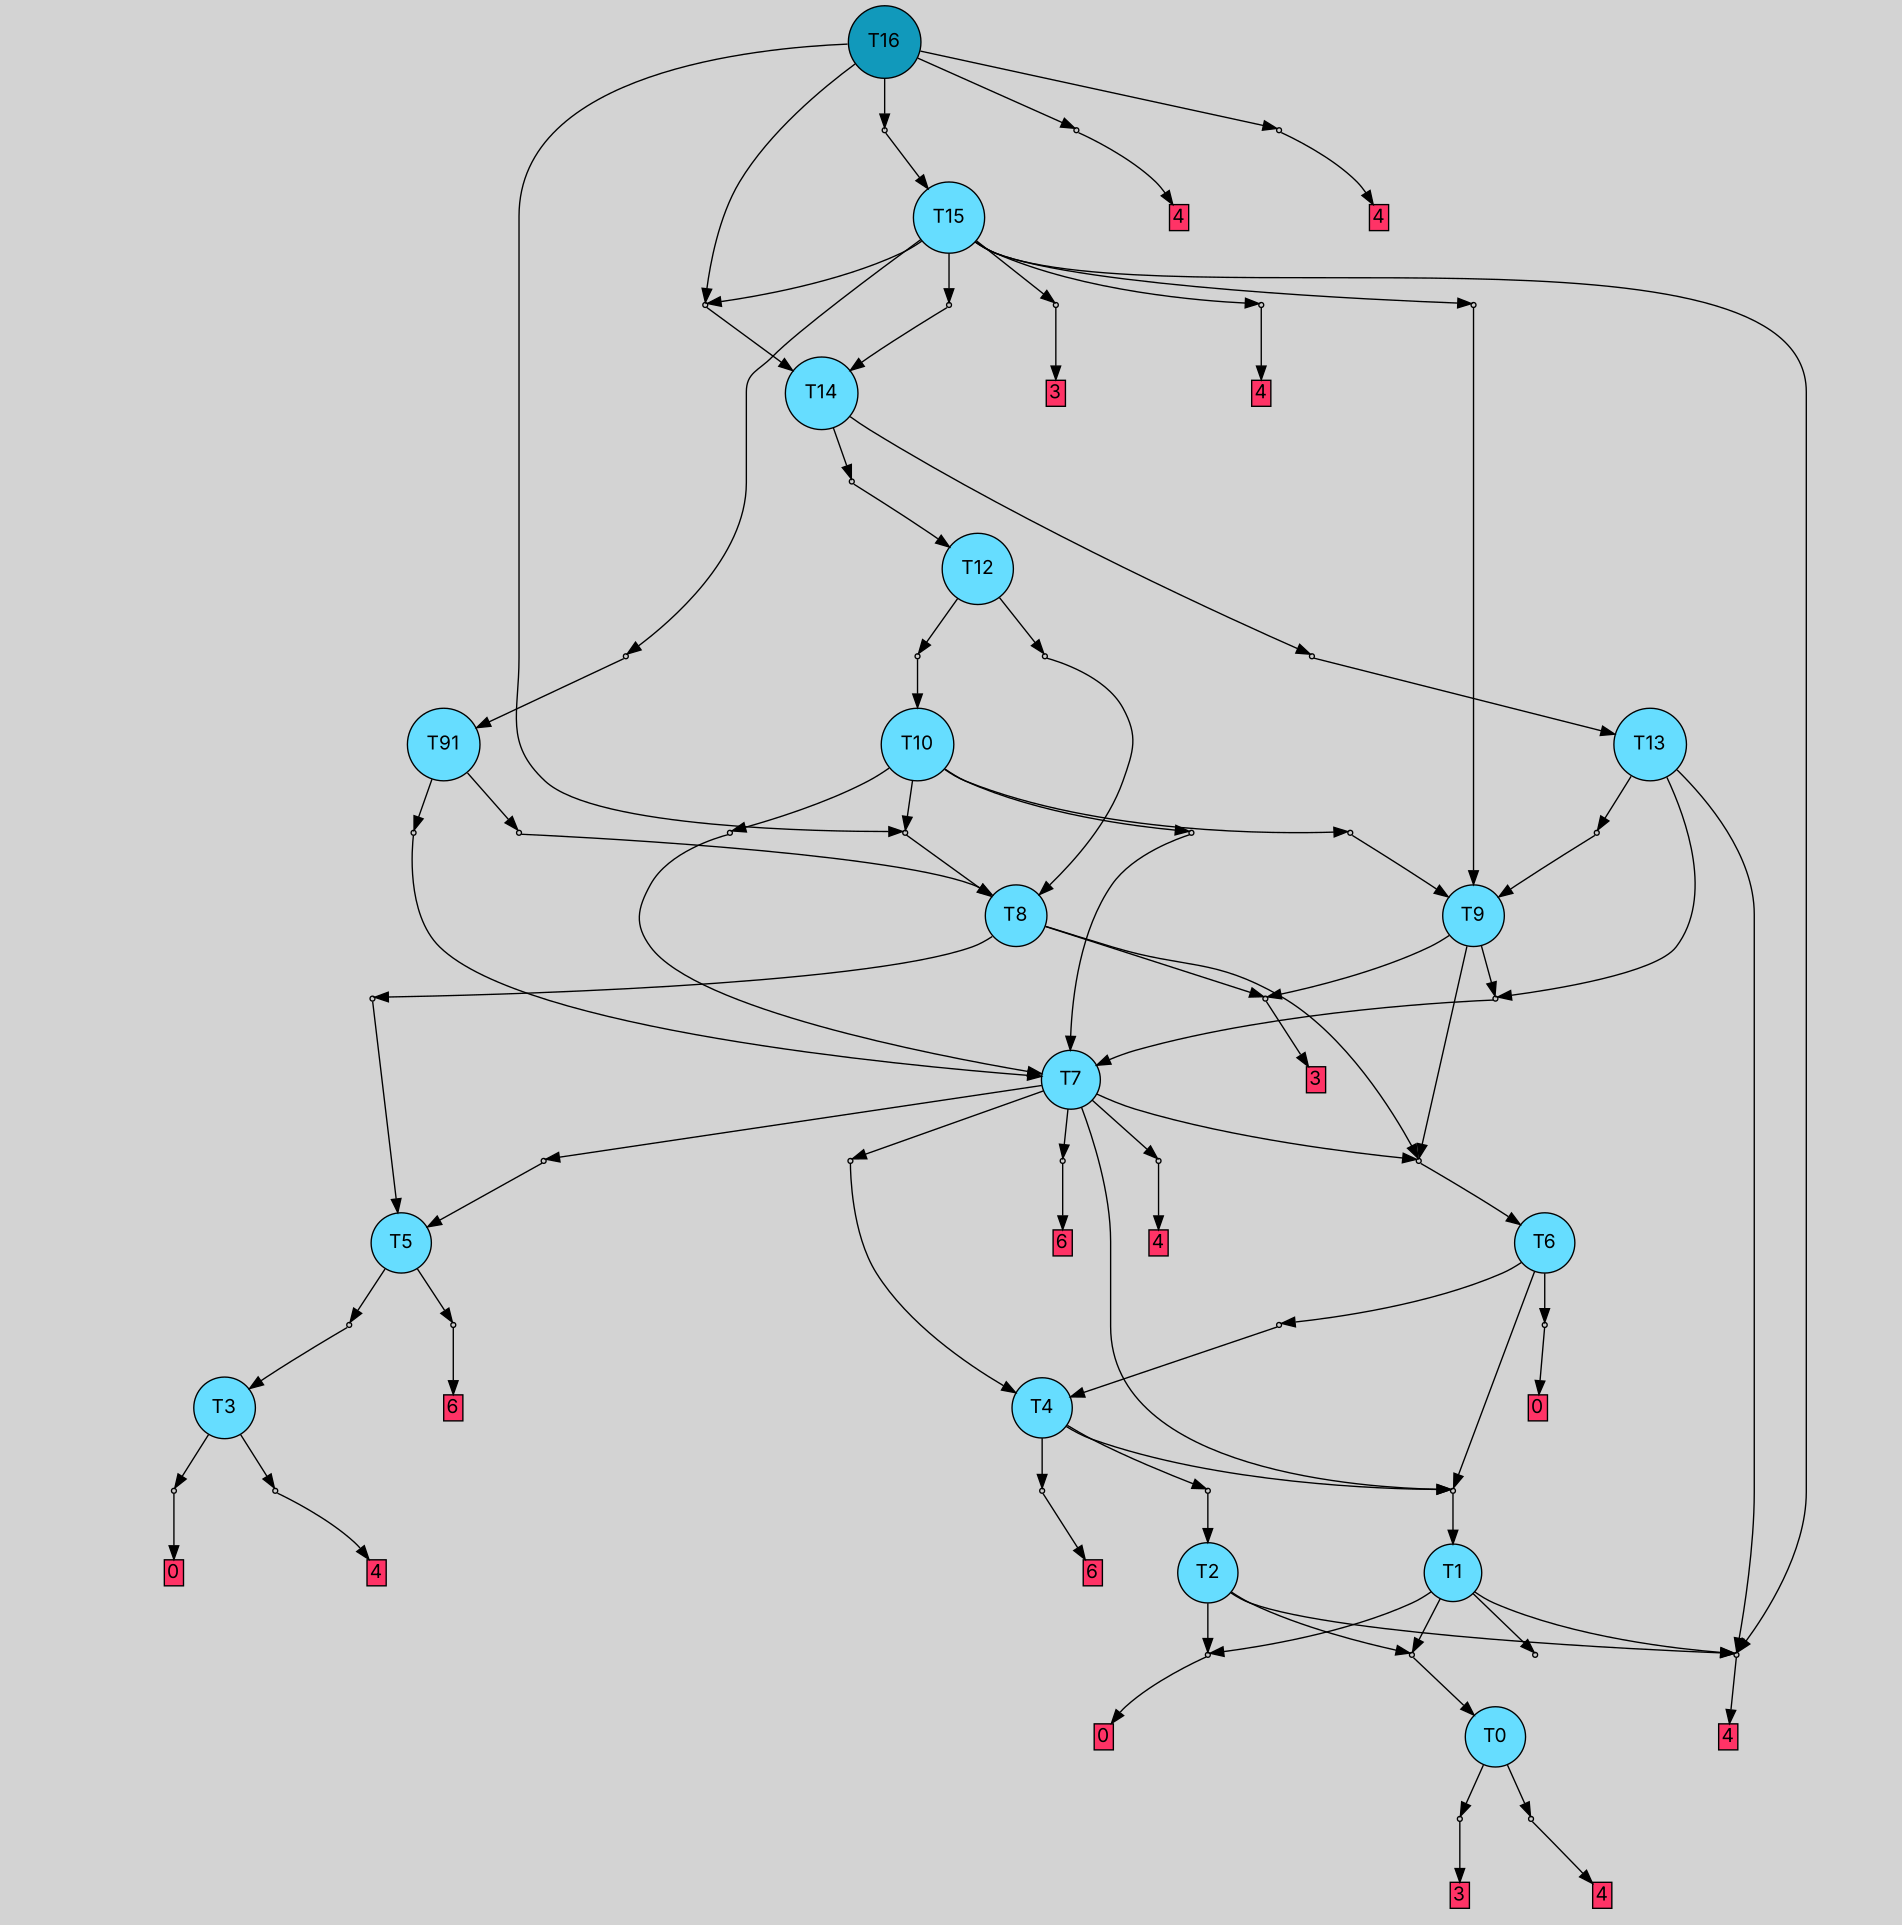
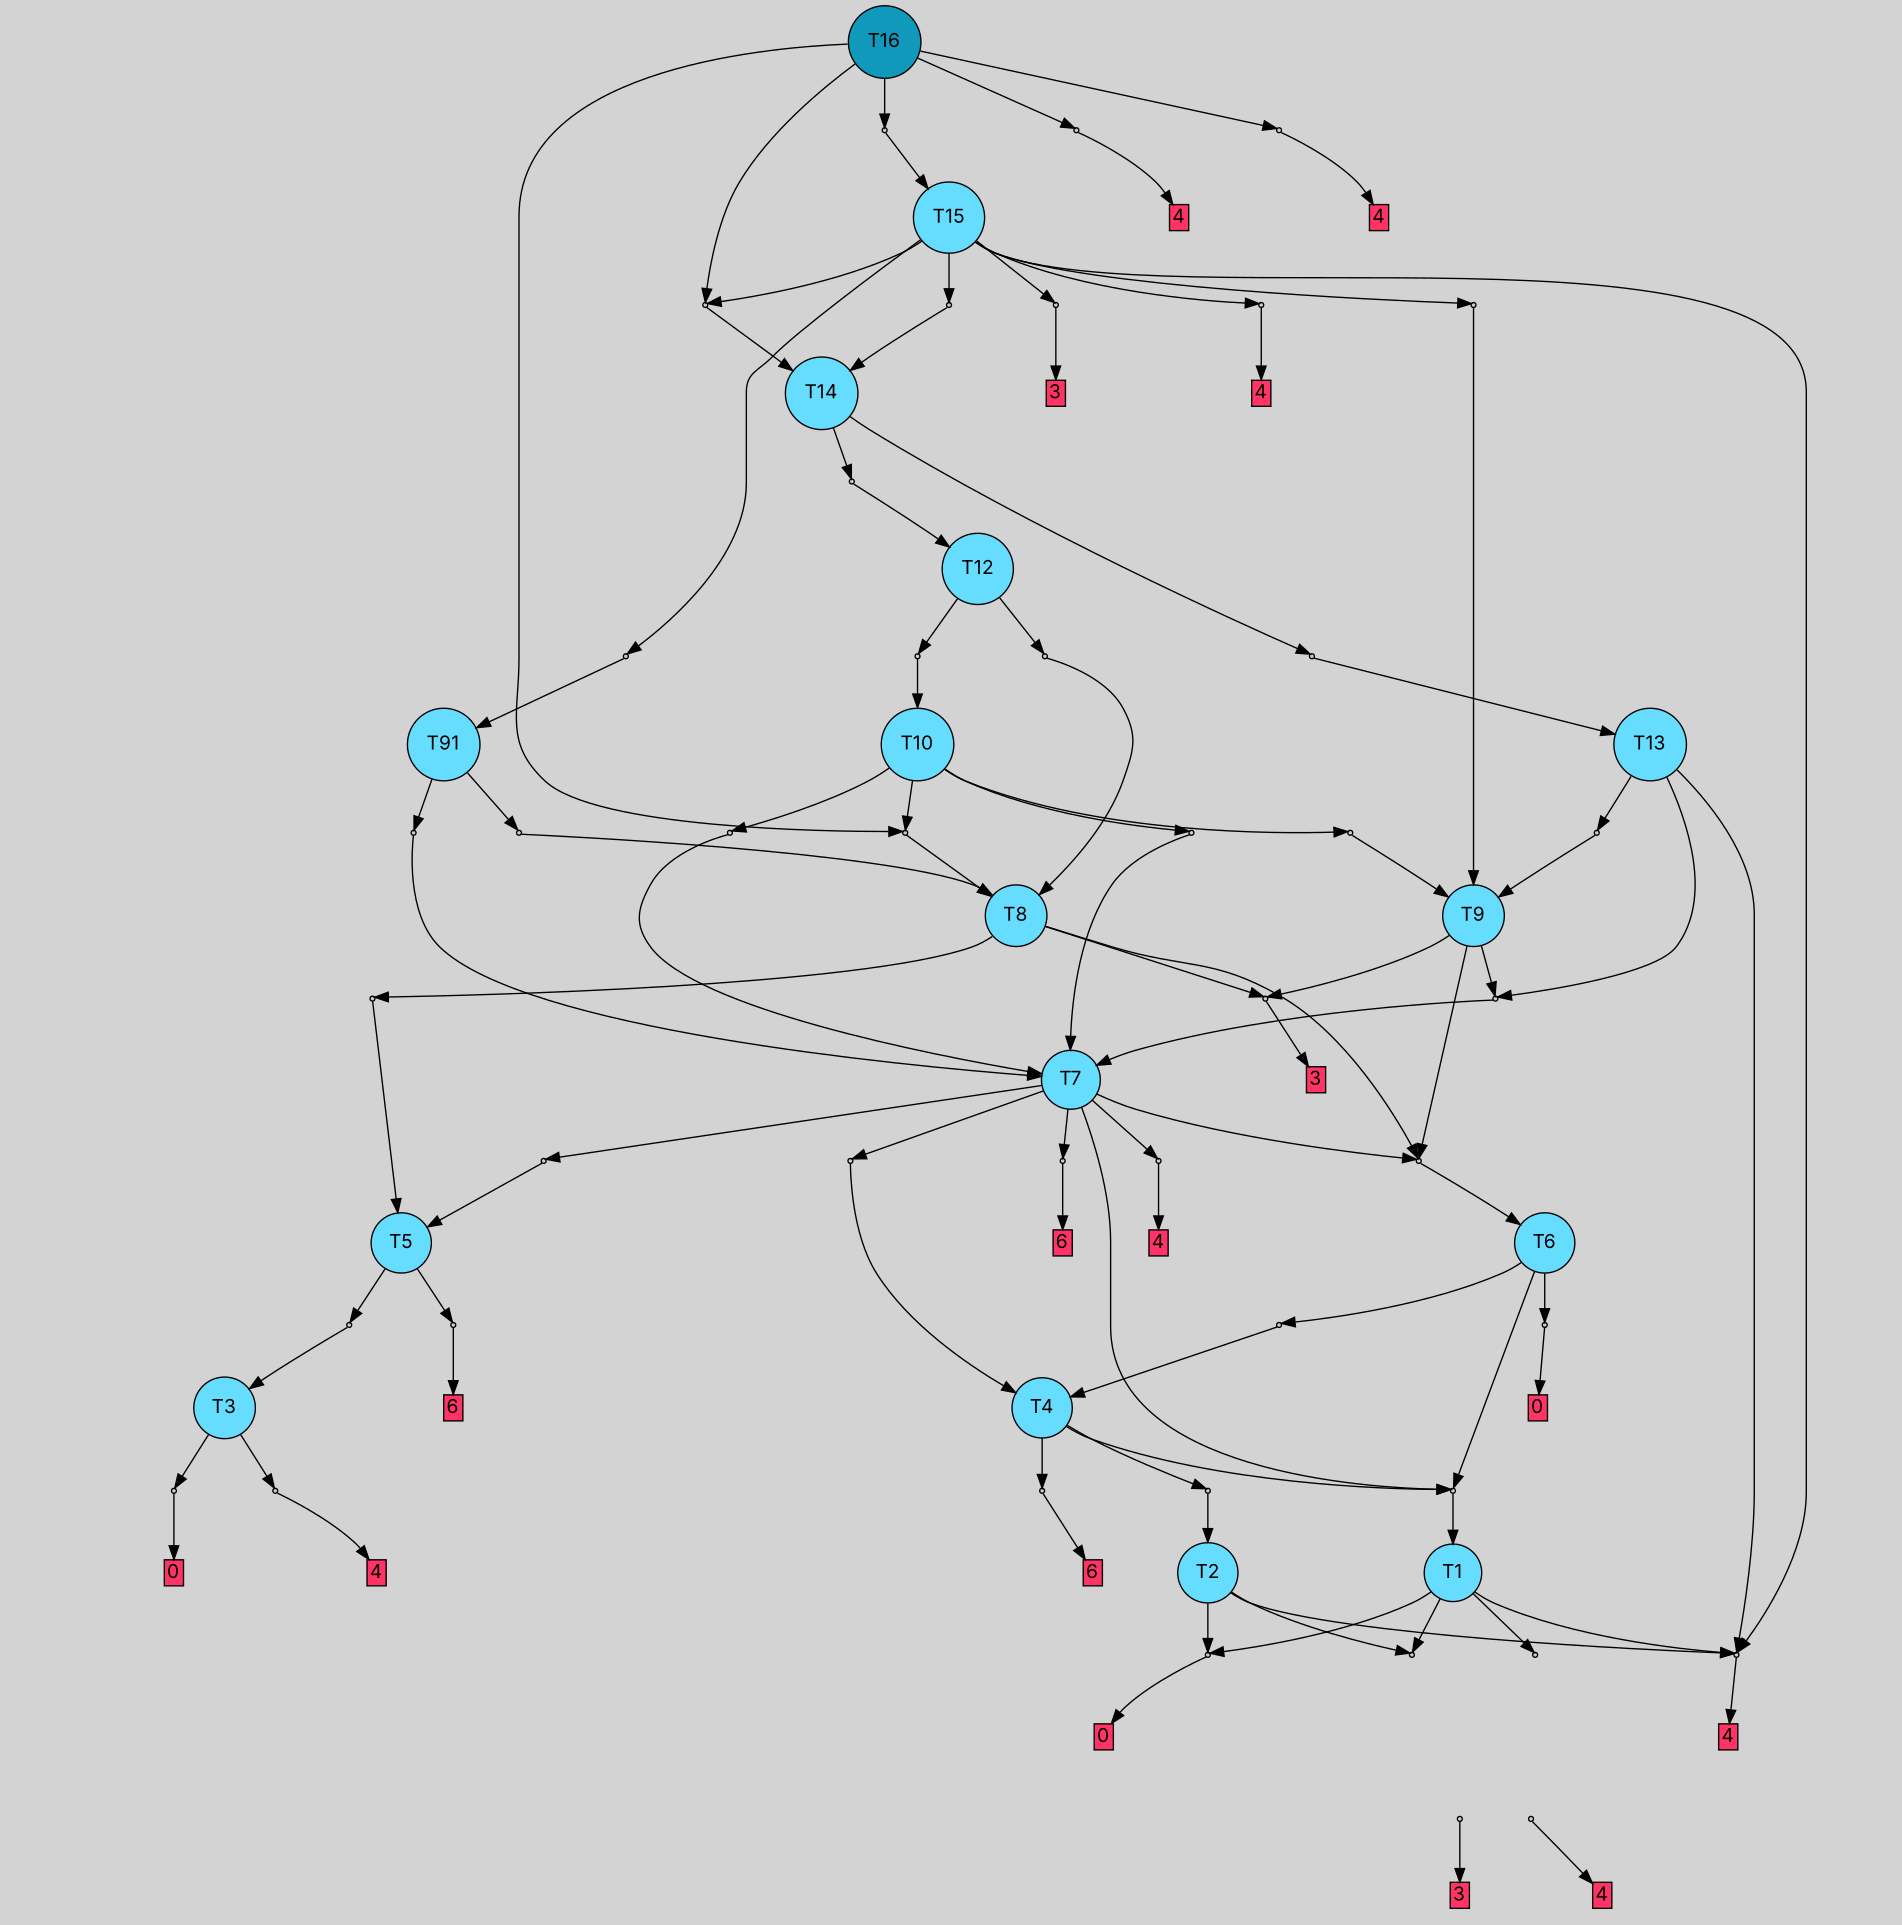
(1495, 1737) -> none
